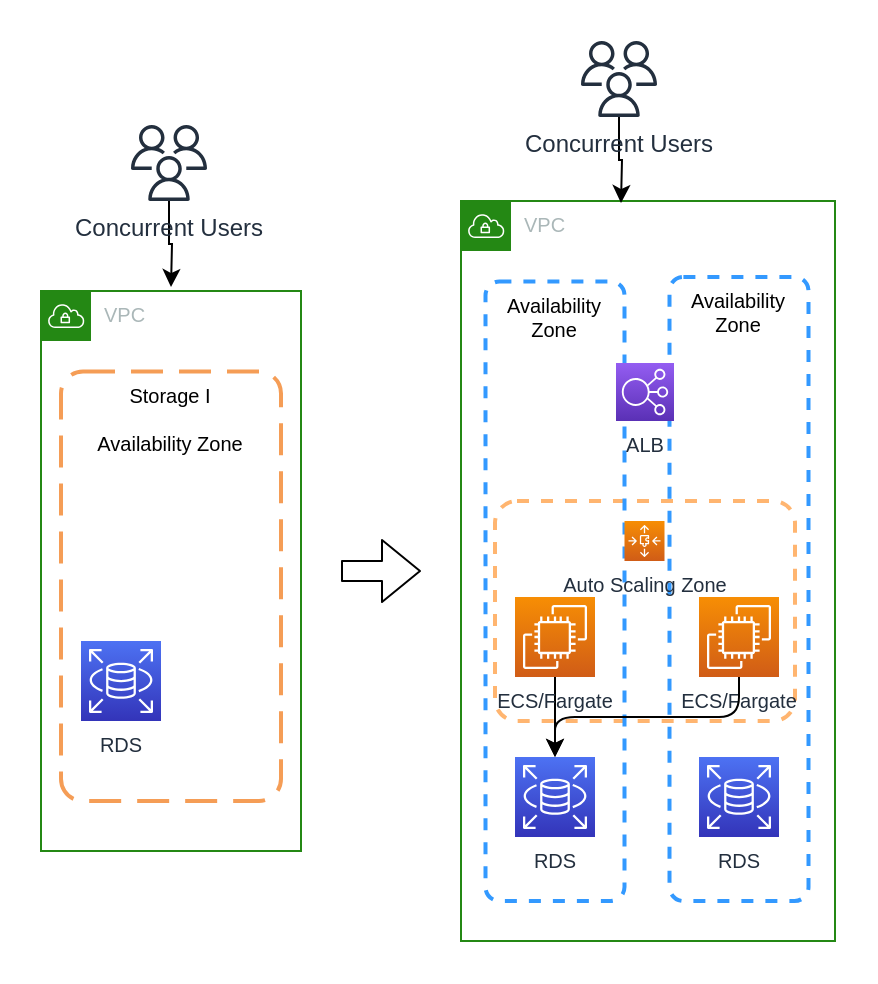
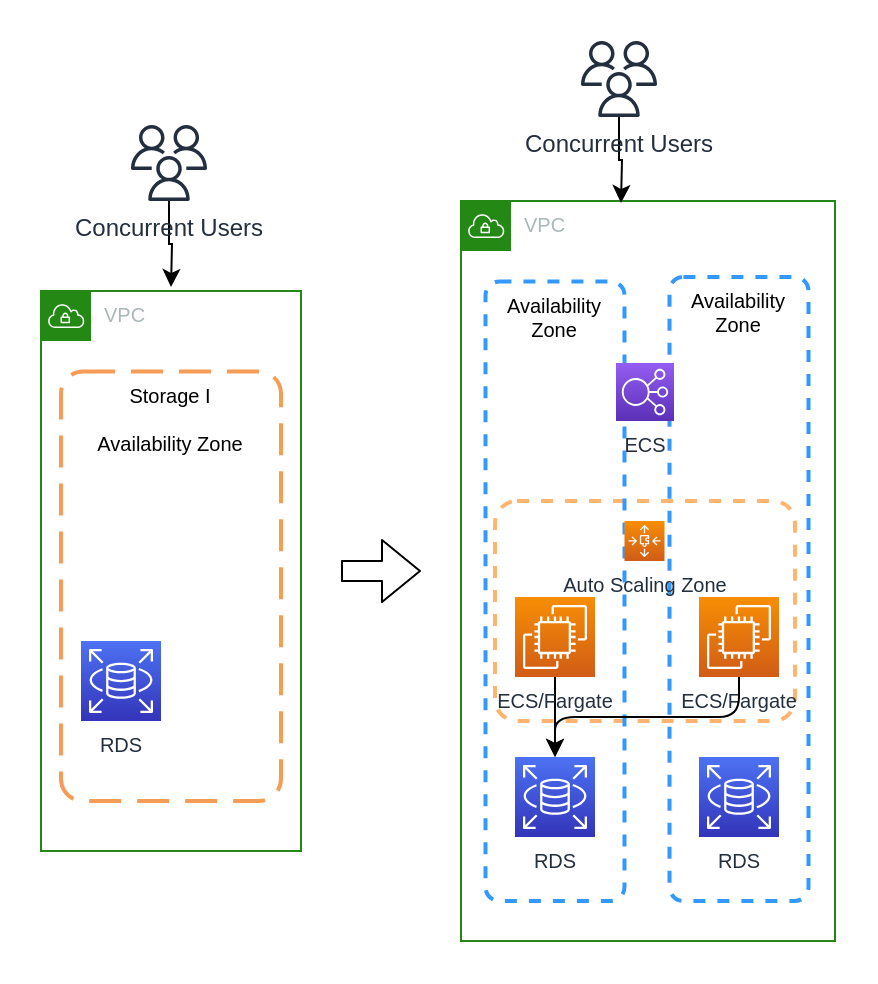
(646, 447) -> (646, 447)
